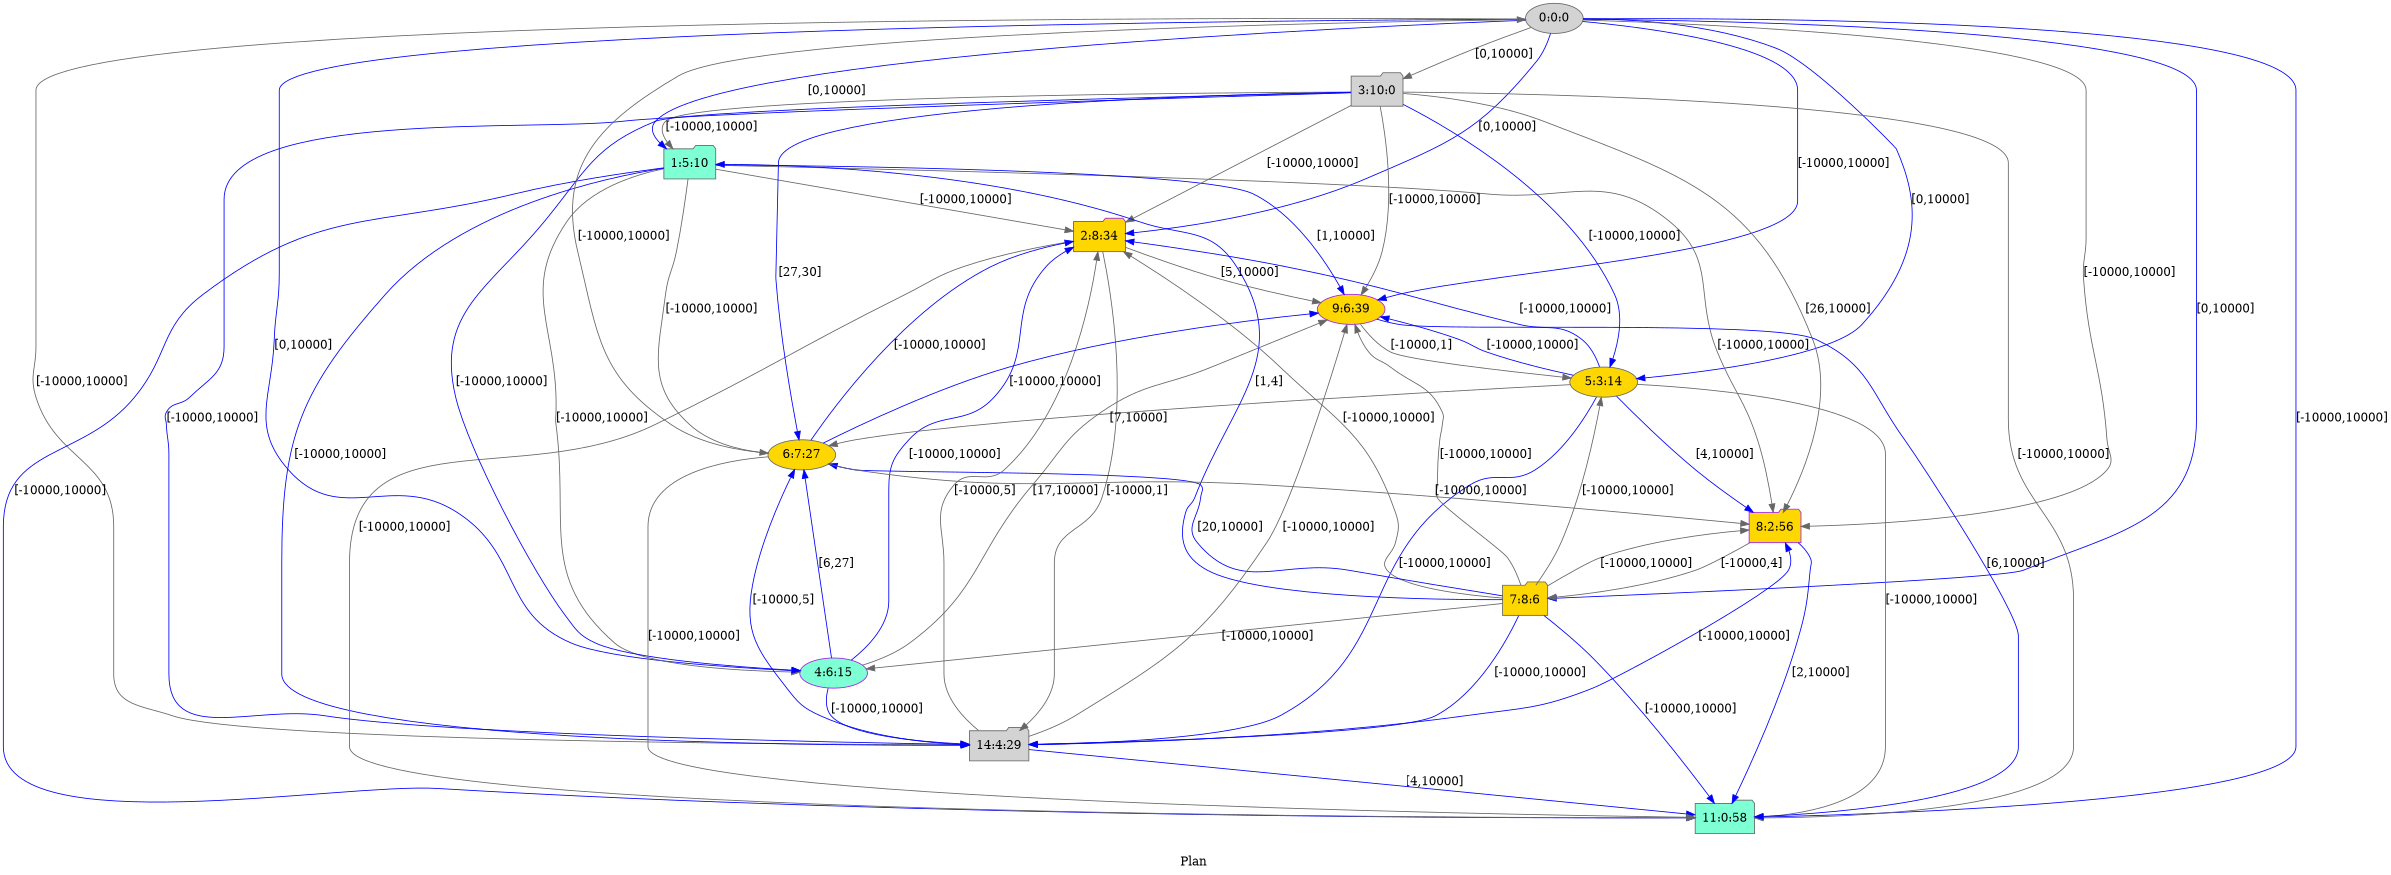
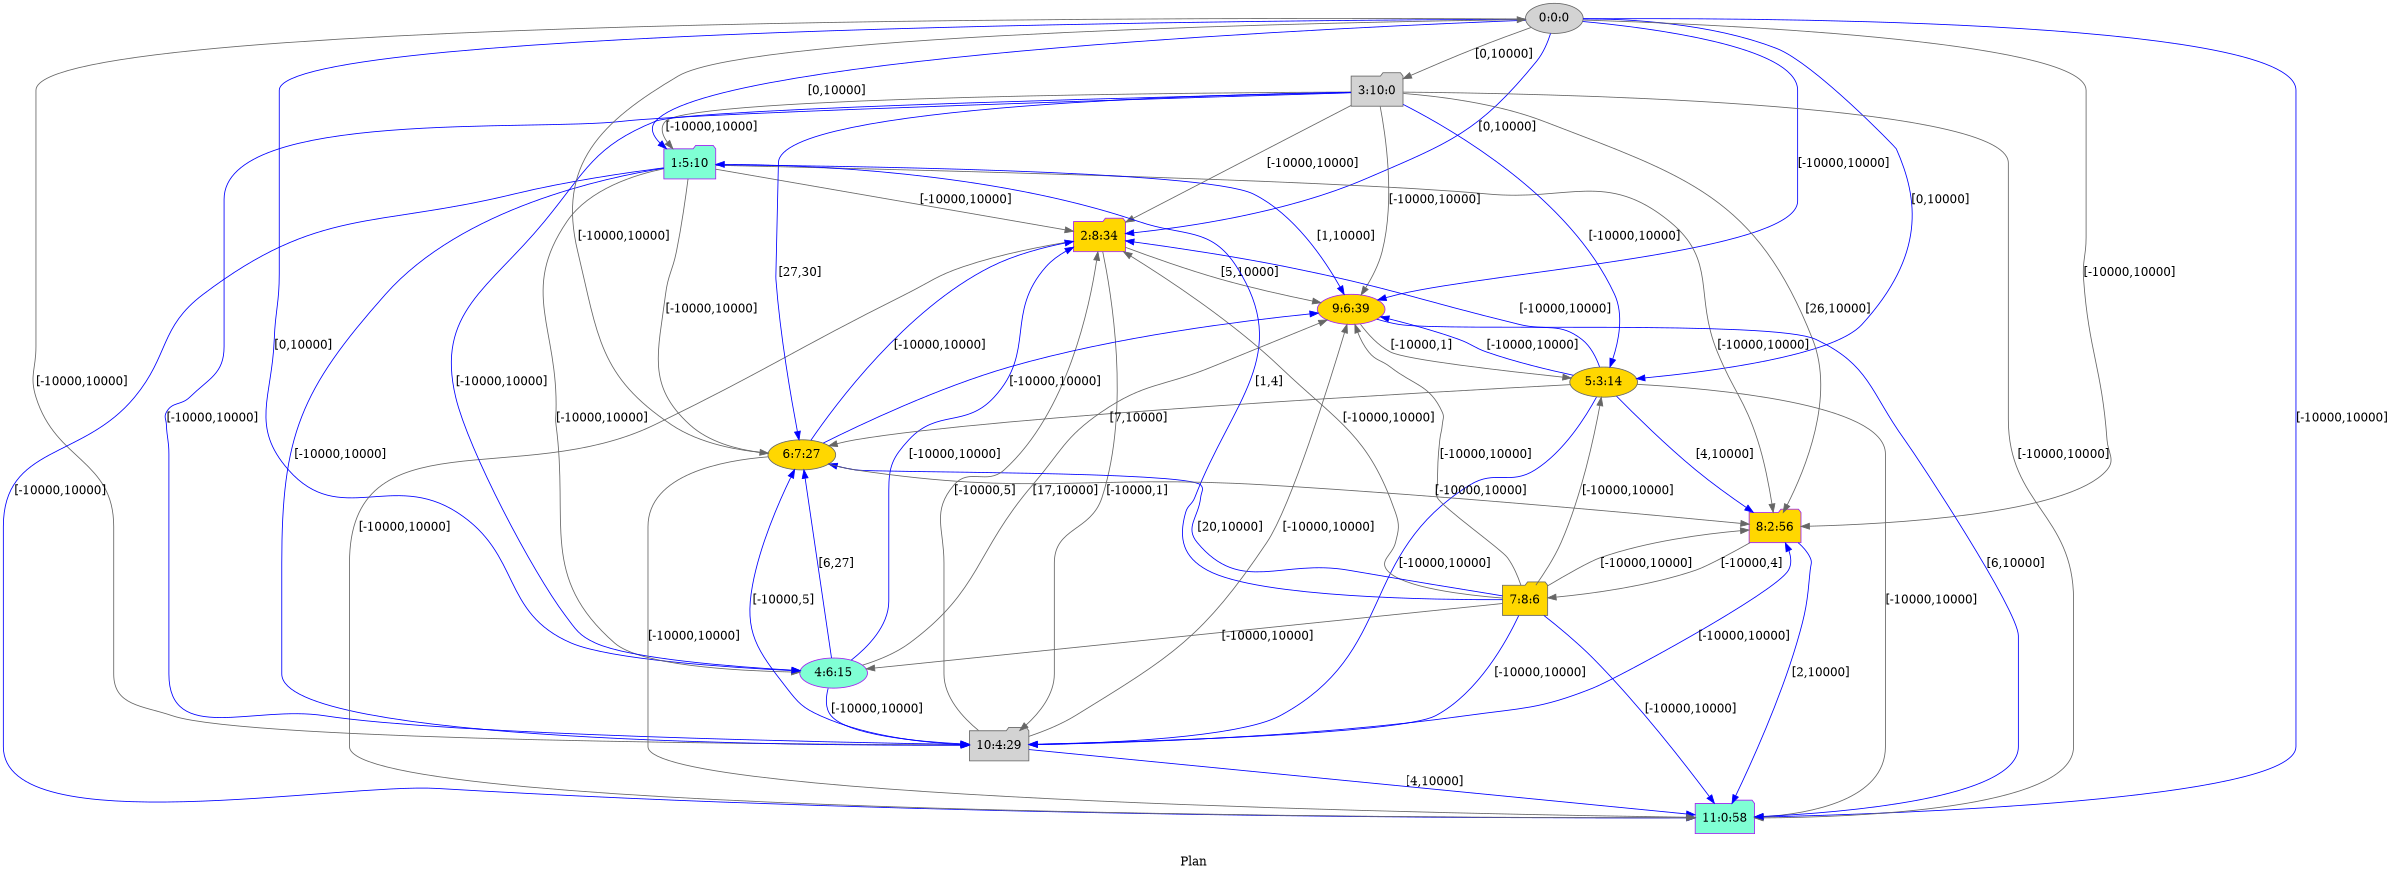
(690, 164) -> (690, 164)
(2196, 301) -> none
(999, 746) -> (999, 746)
(1725, 819) -> (1725, 819)
